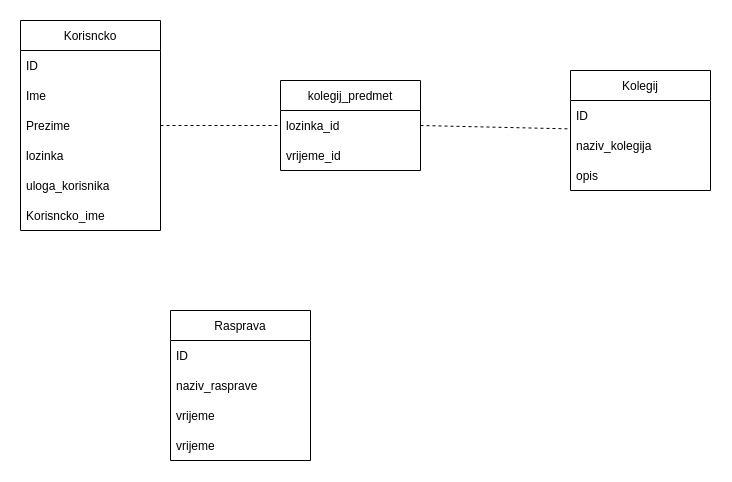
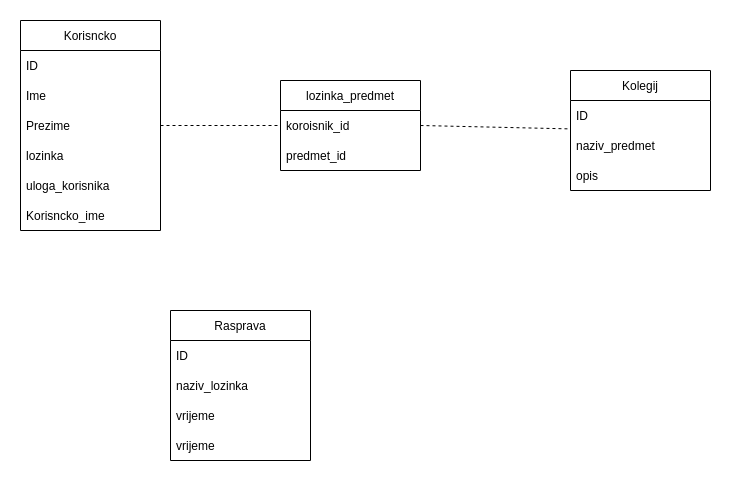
(350, 96) -> (350, 96)
(315, 126) -> (322, 126)
(618, 146) -> (618, 146)
(316, 156) -> (318, 156)
(221, 386) -> (215, 386)
